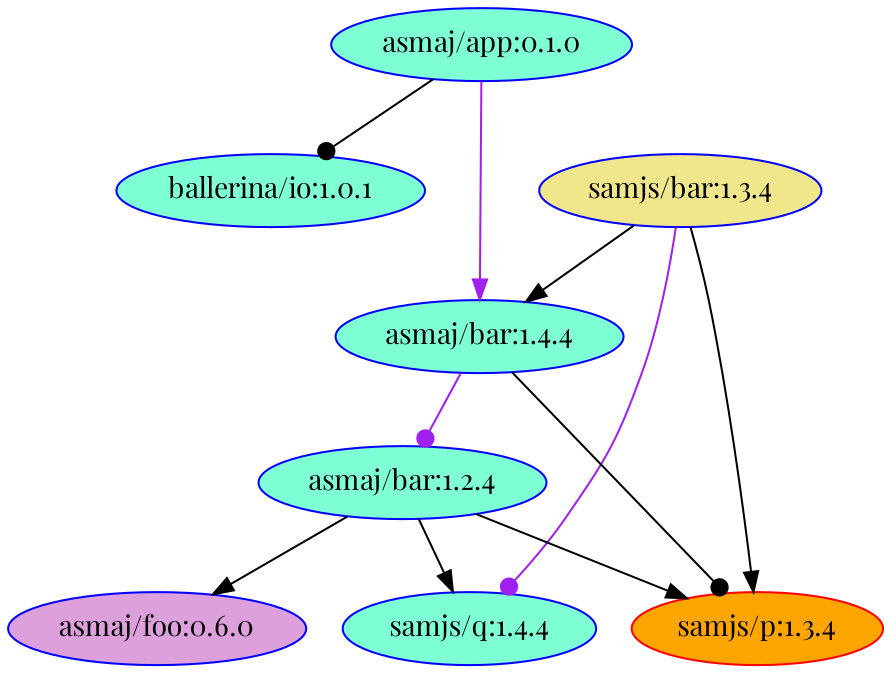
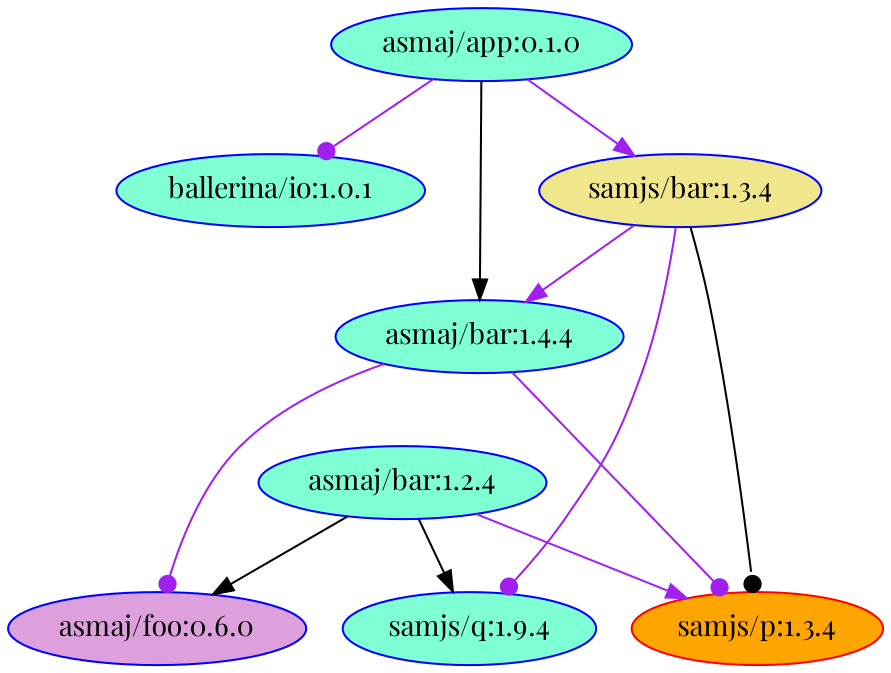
none -> (573, 112)
(383, 113) -> (383, 113)
(481, 180) -> (481, 180)
(588, 258) -> (588, 258)
(727, 398) -> (727, 398)
(445, 402) -> (247, 440)
(613, 477) -> (613, 477)
(572, 552) -> (572, 552)
(469, 629) -> (469, 629)
